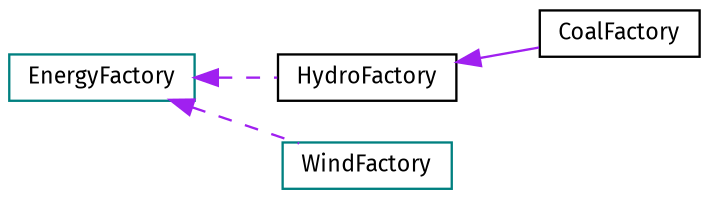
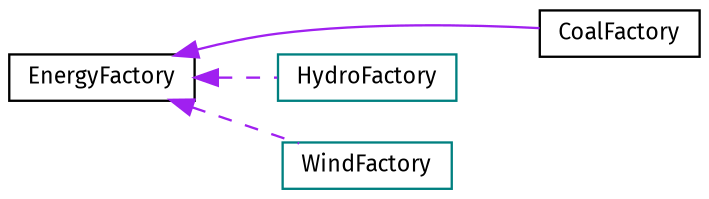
(509, 53) -> (368, 27)
(102, 78) -> (102, 78)
(367, 78) -> (367, 78)
